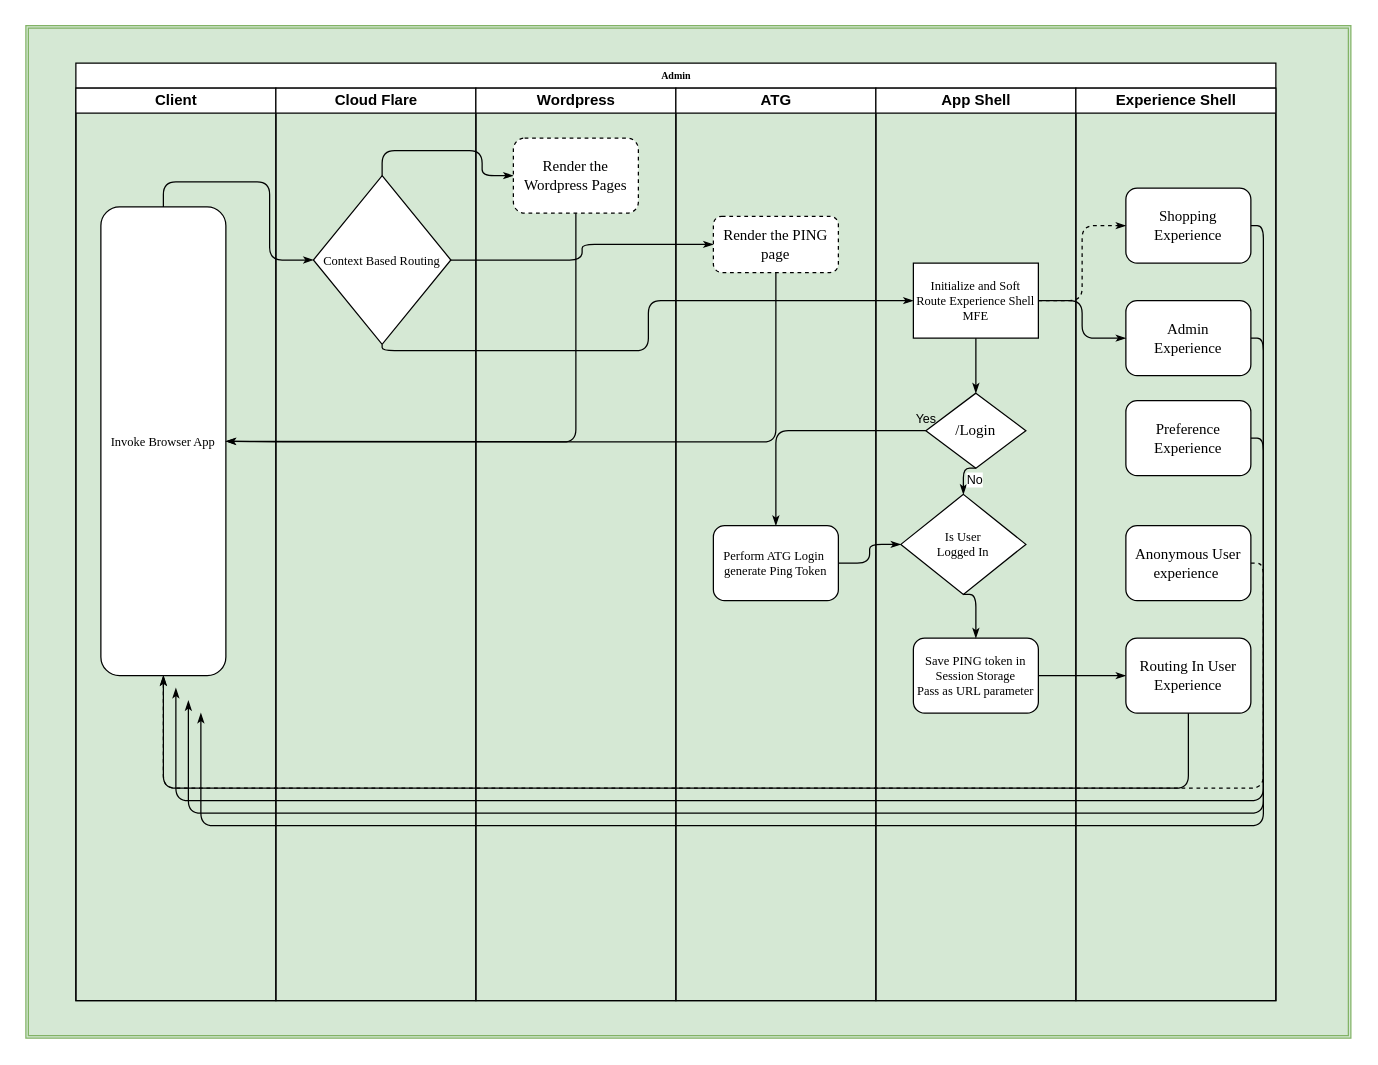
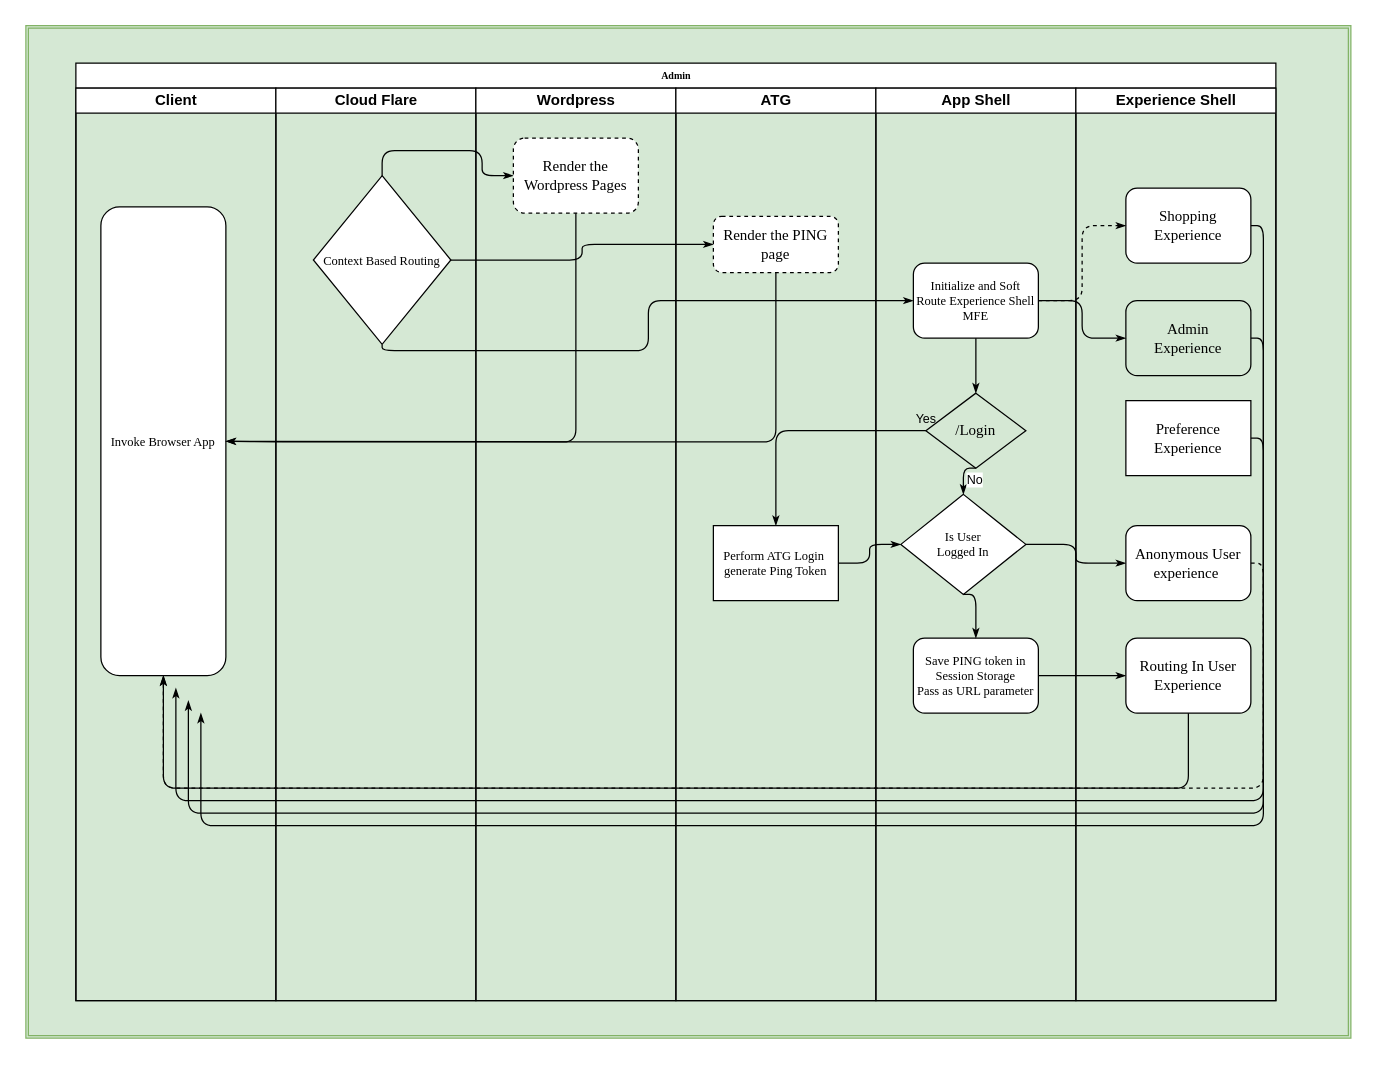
(256, 182) -> none
(976, 301) -> (976, 301)
(1188, 338) -> (1188, 338)
(976, 431) -> (976, 431)
(1188, 438) -> (1188, 438)
none -> (1048, 544)
(776, 563) -> (776, 563)
